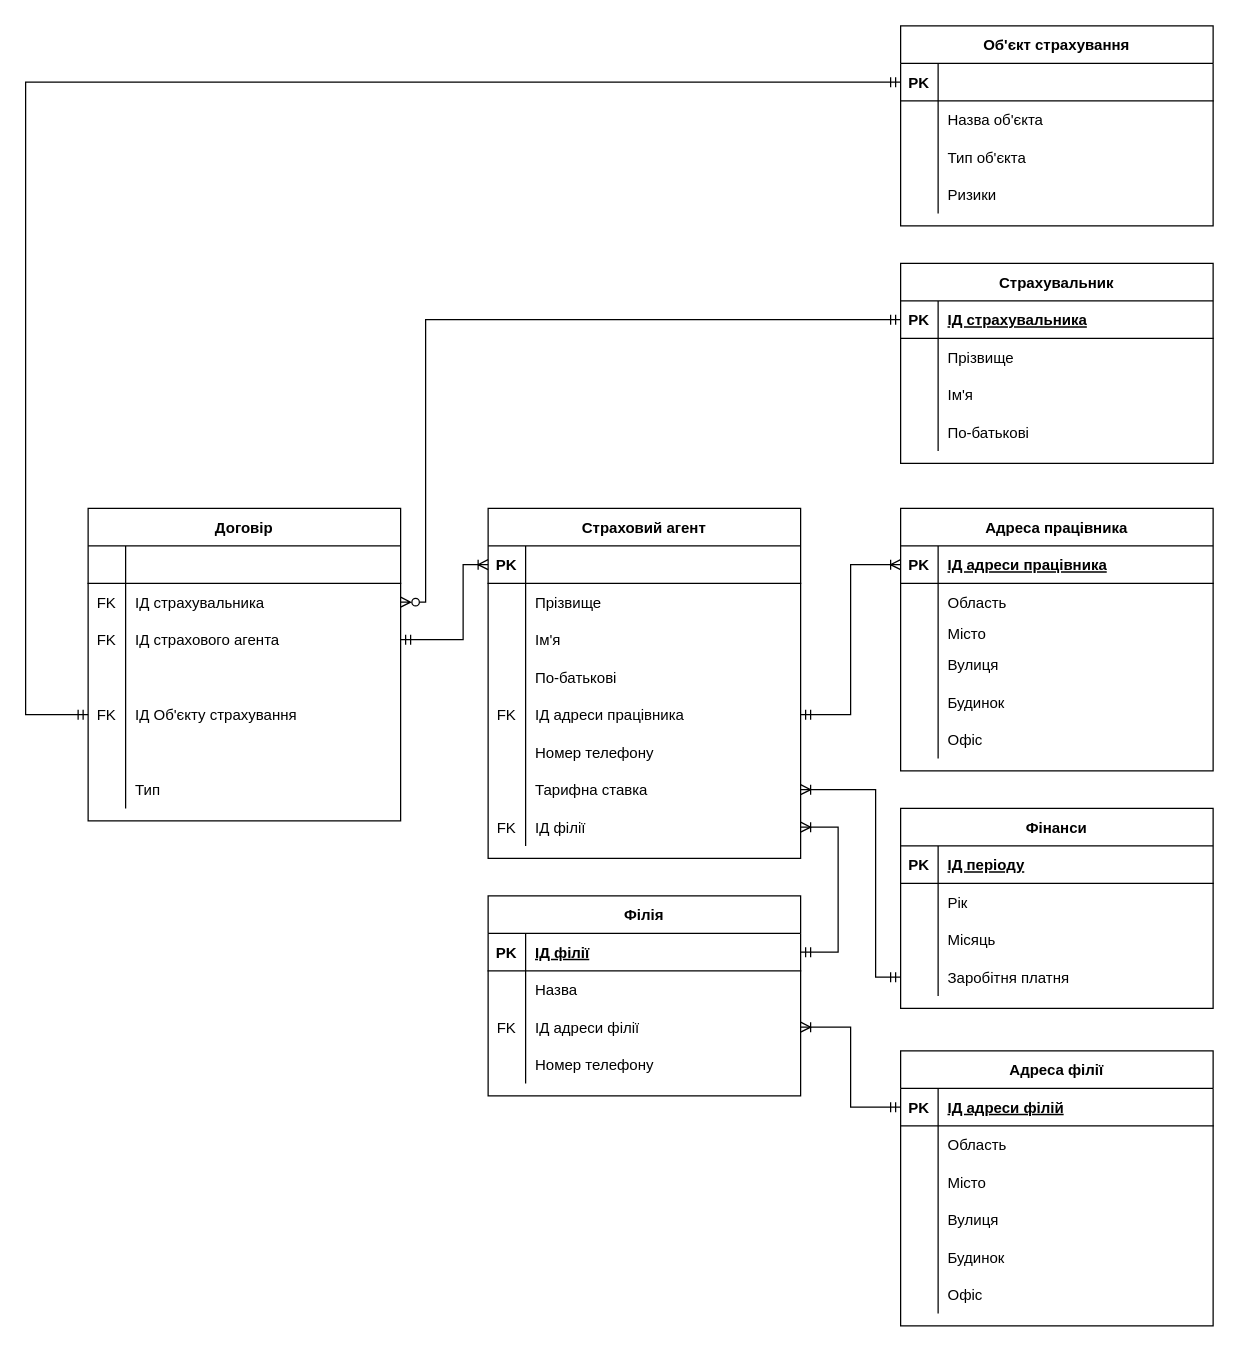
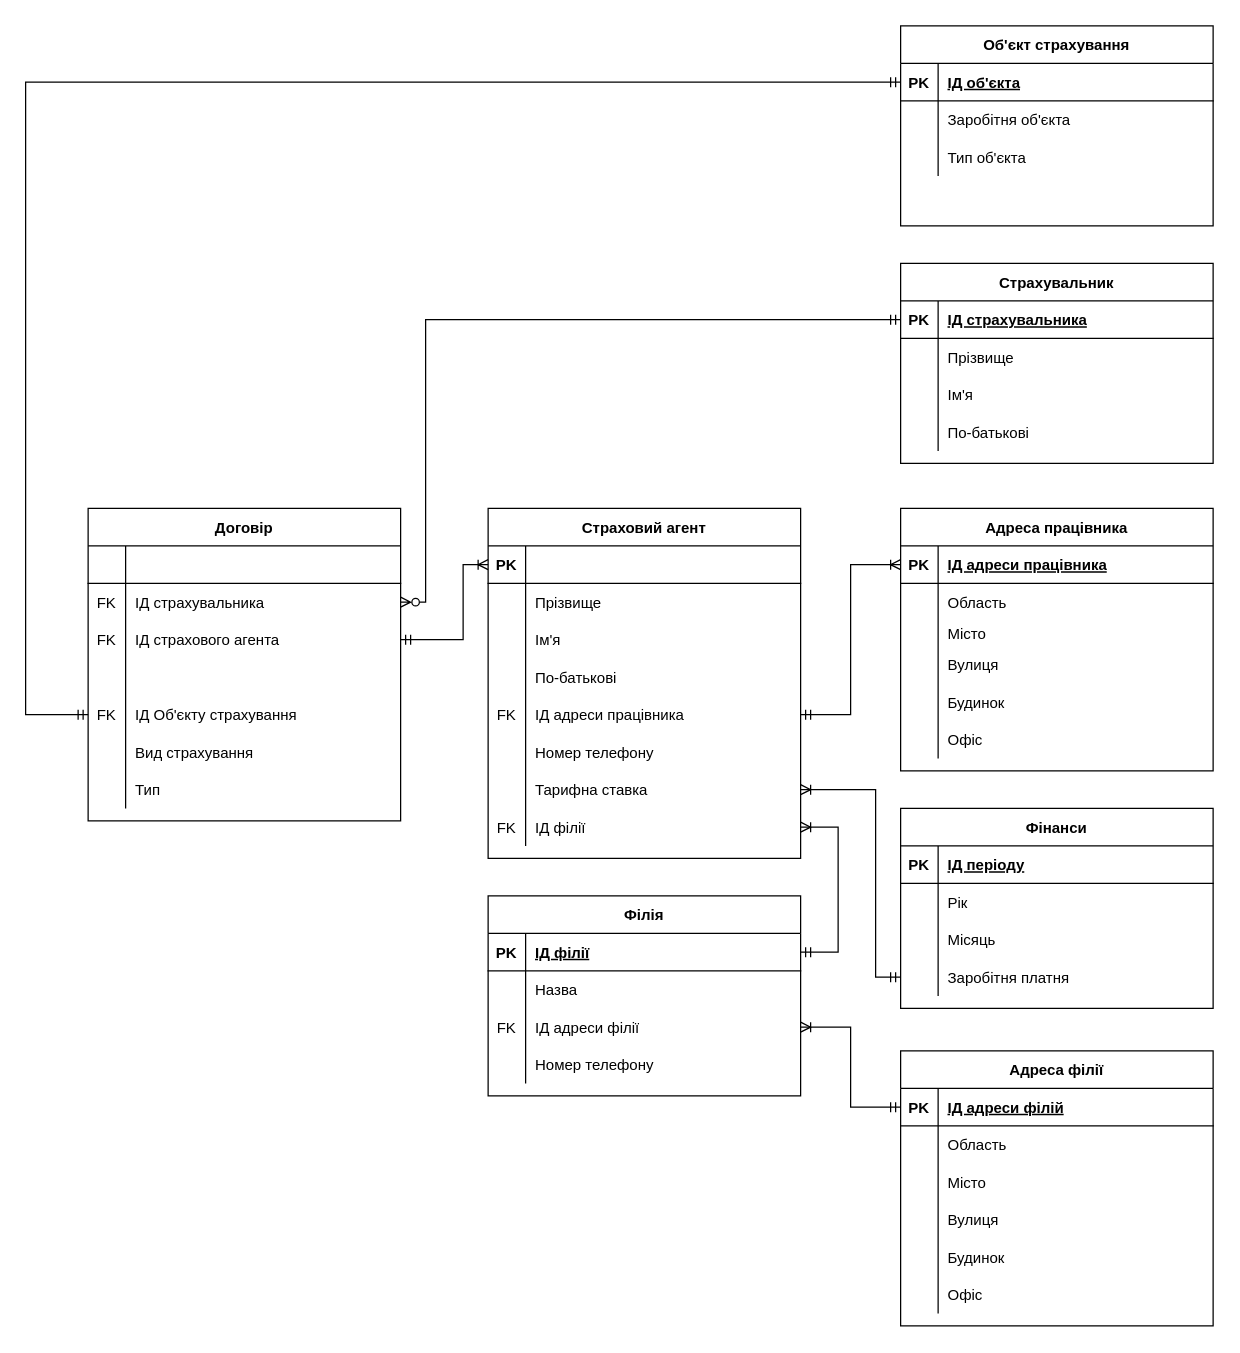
none -> (1076, 82)
(998, 120) -> (1015, 120)
(1076, 194) -> none
none -> (263, 752)
